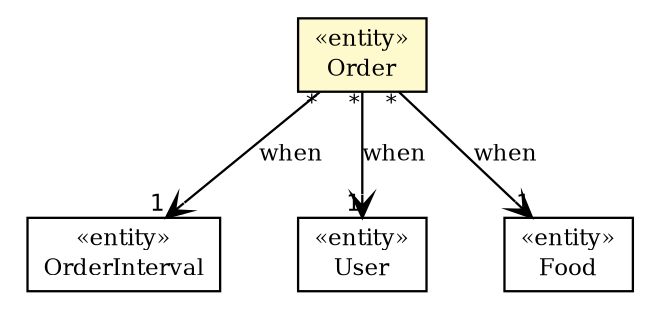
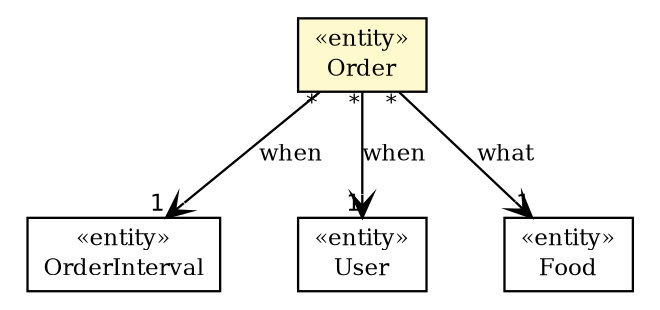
(506, 155) -> (506, 155)
